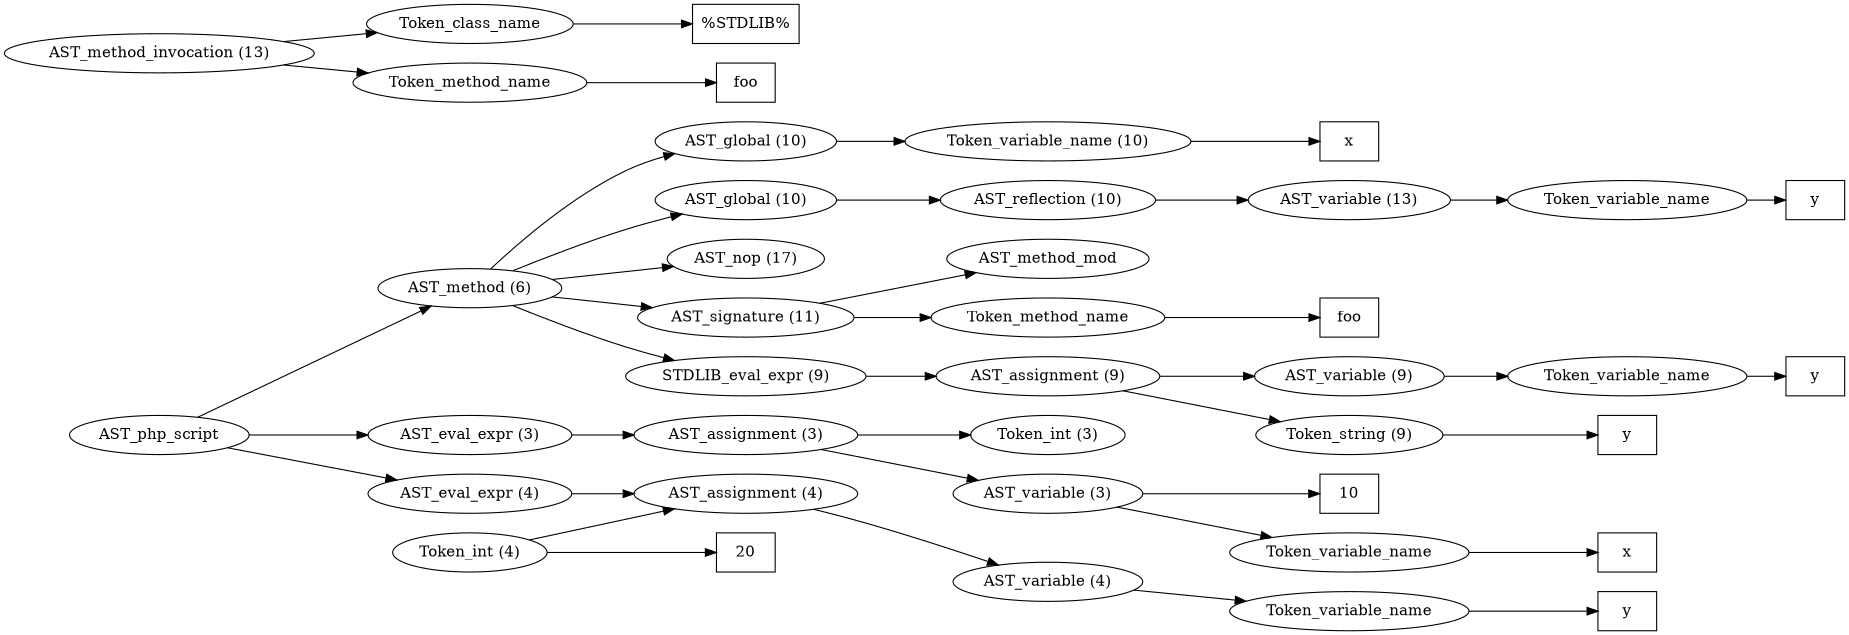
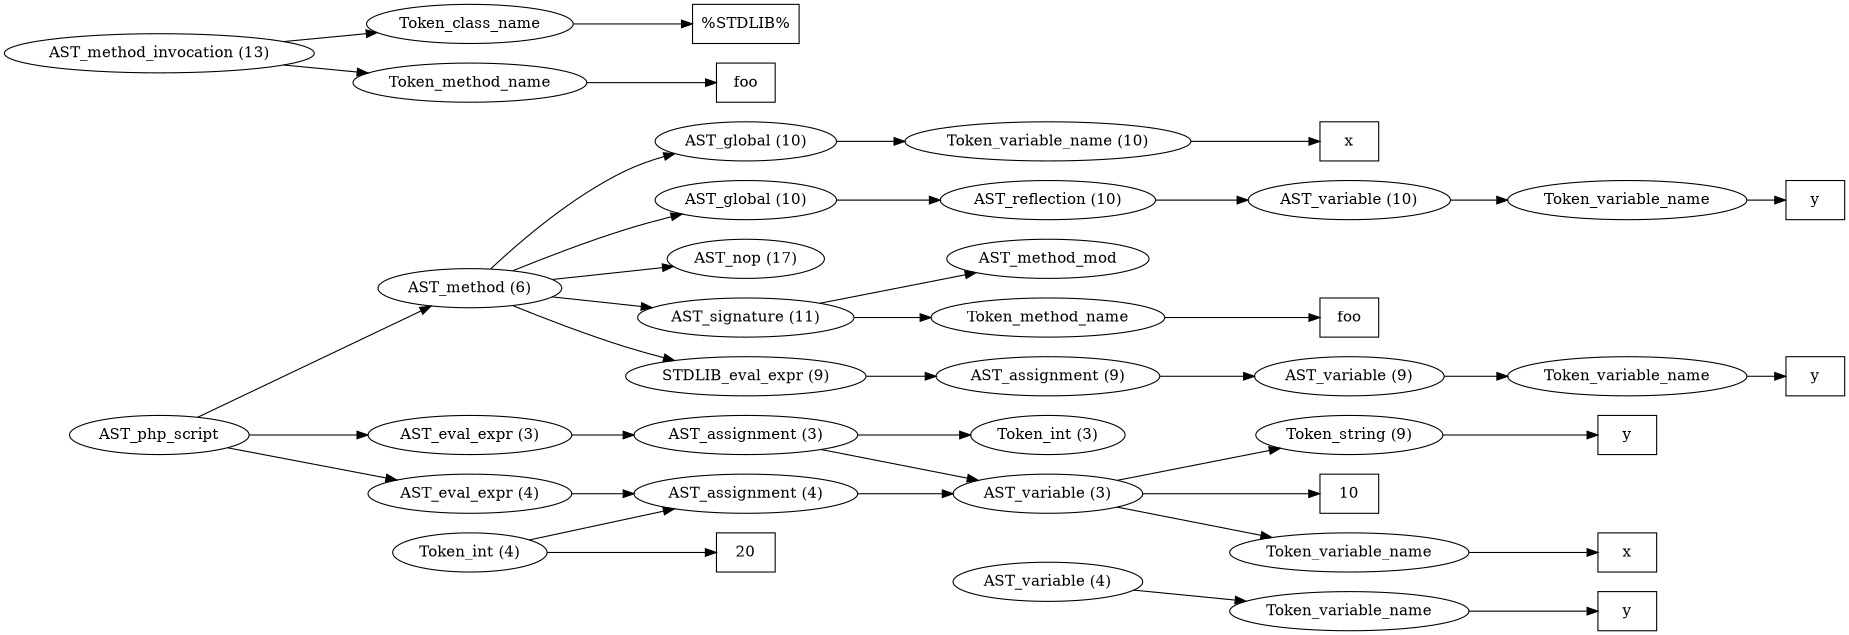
(1349, 200) -> (1349, 200)
(1196, 405) -> (1193, 465)
(901, 534) -> (900, 494)
